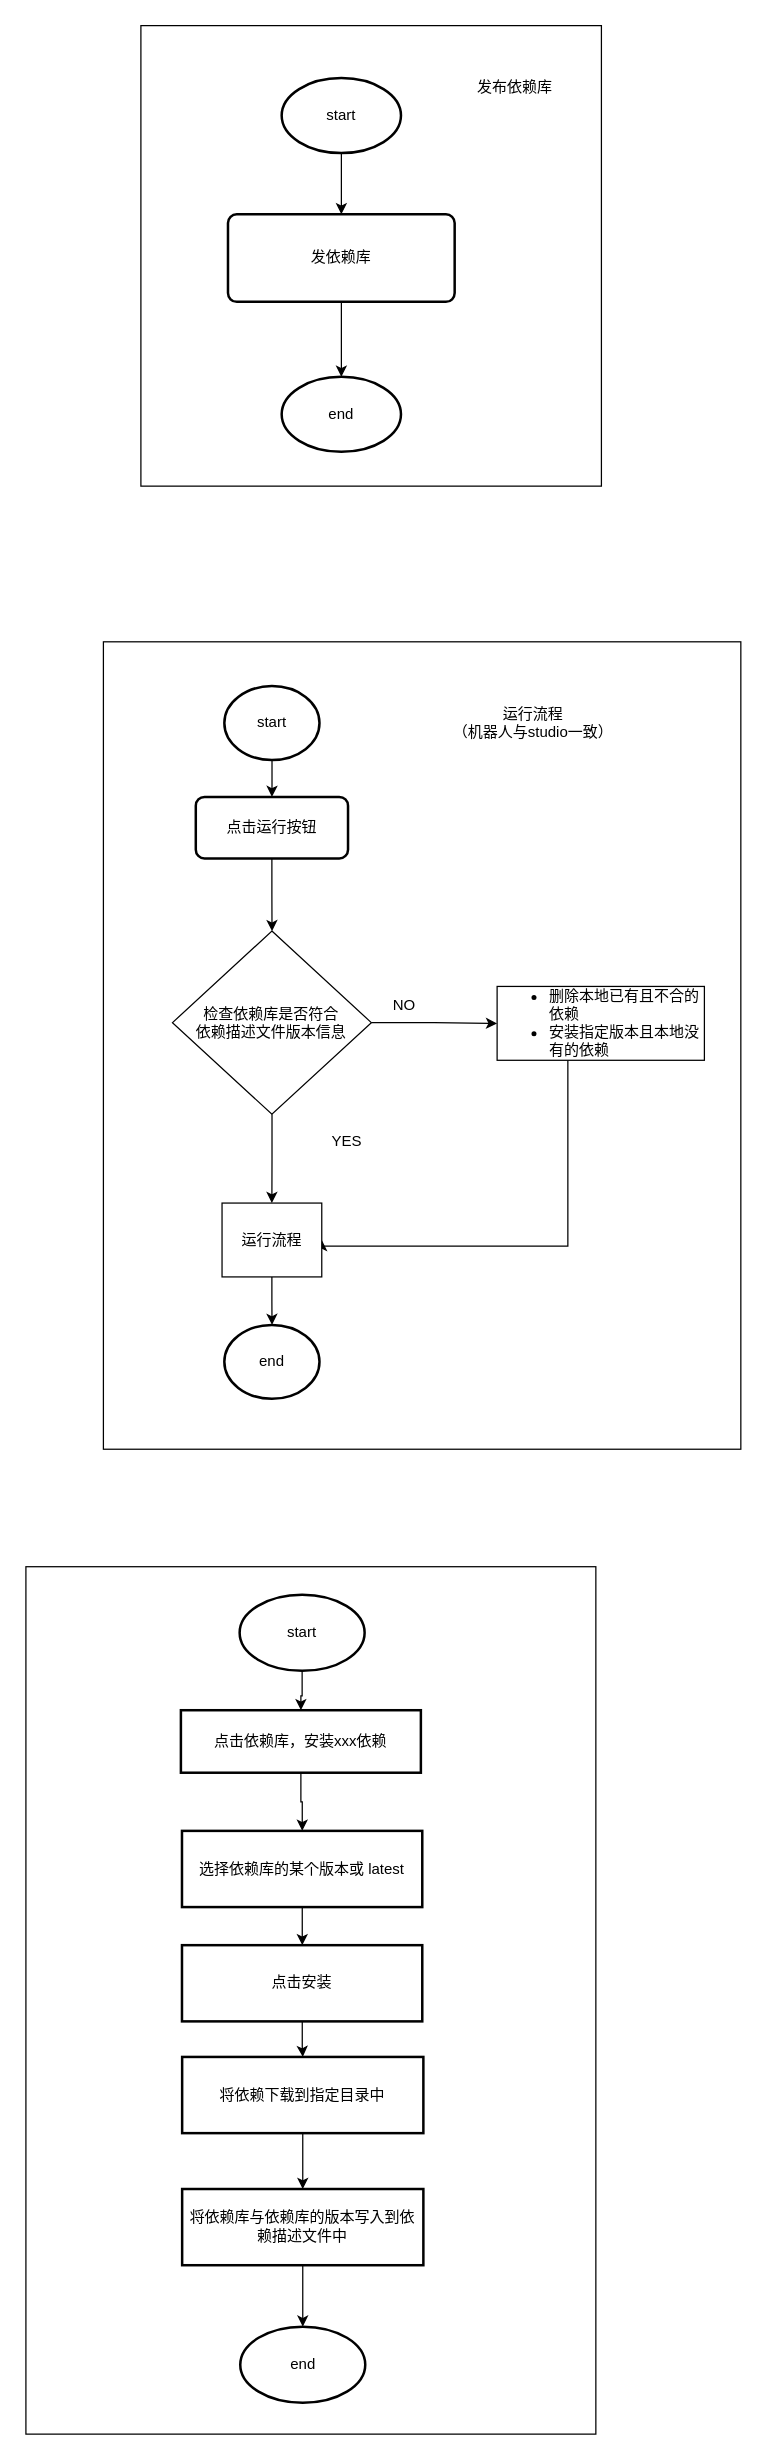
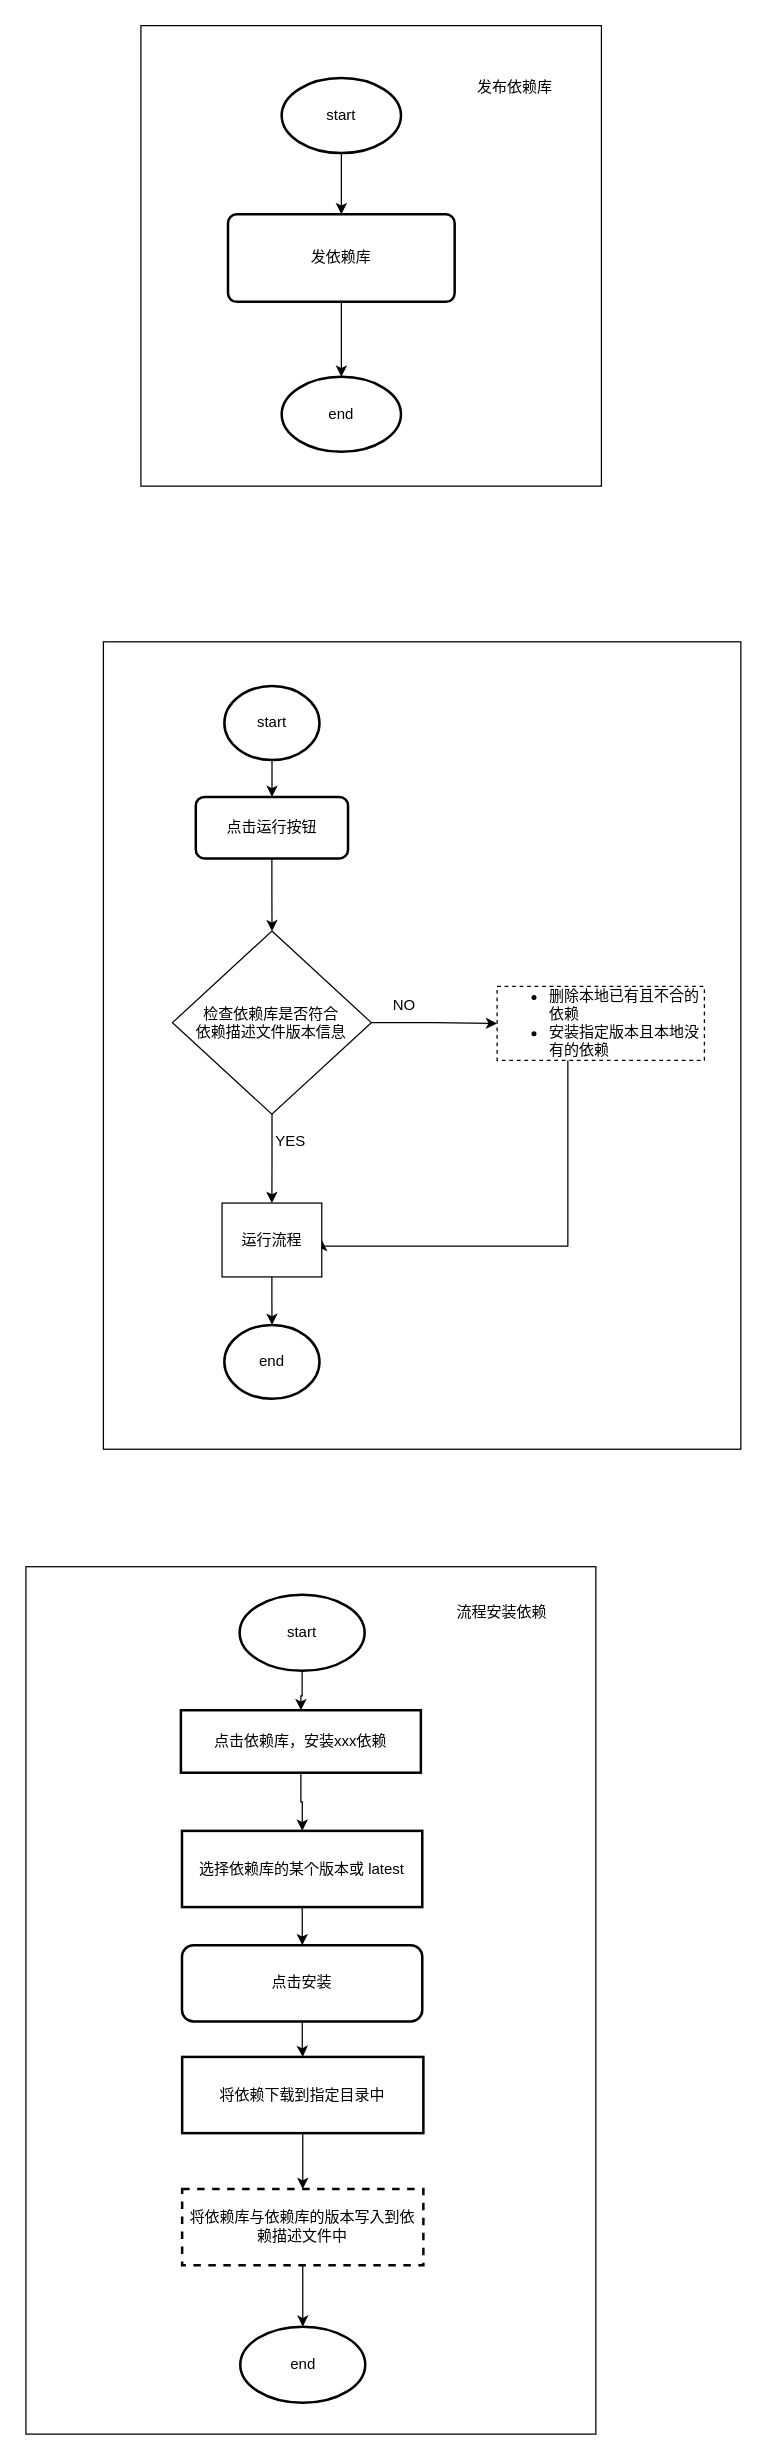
(533, 723) -> none
(601, 1023) -> (601, 1023)
(347, 1142) -> (291, 1142)
none -> (502, 1614)
(302, 1983) -> (302, 1983)
(303, 2227) -> (303, 2227)
